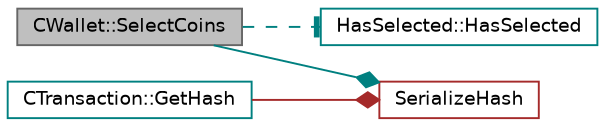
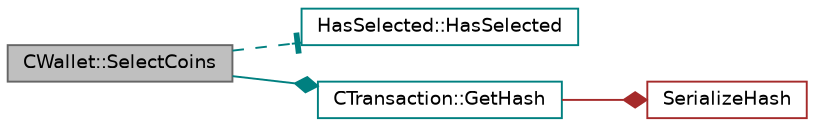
(285, 61) -> (263, 80)
